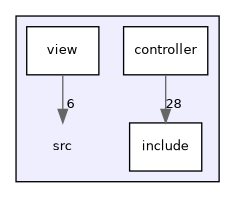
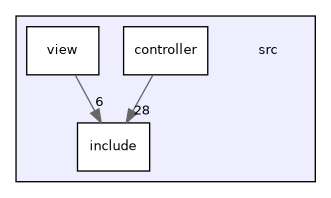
(63, 92) -> (85, 93)
